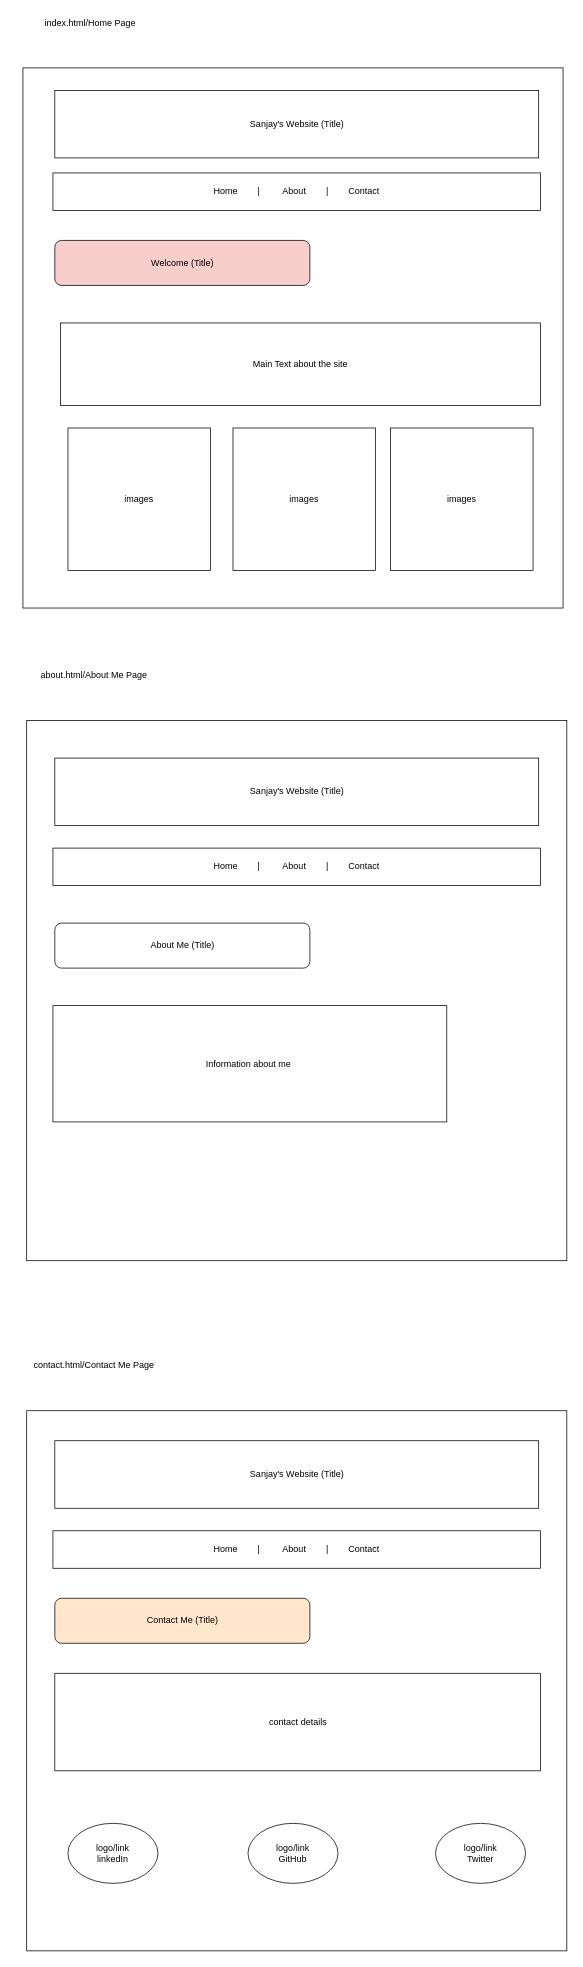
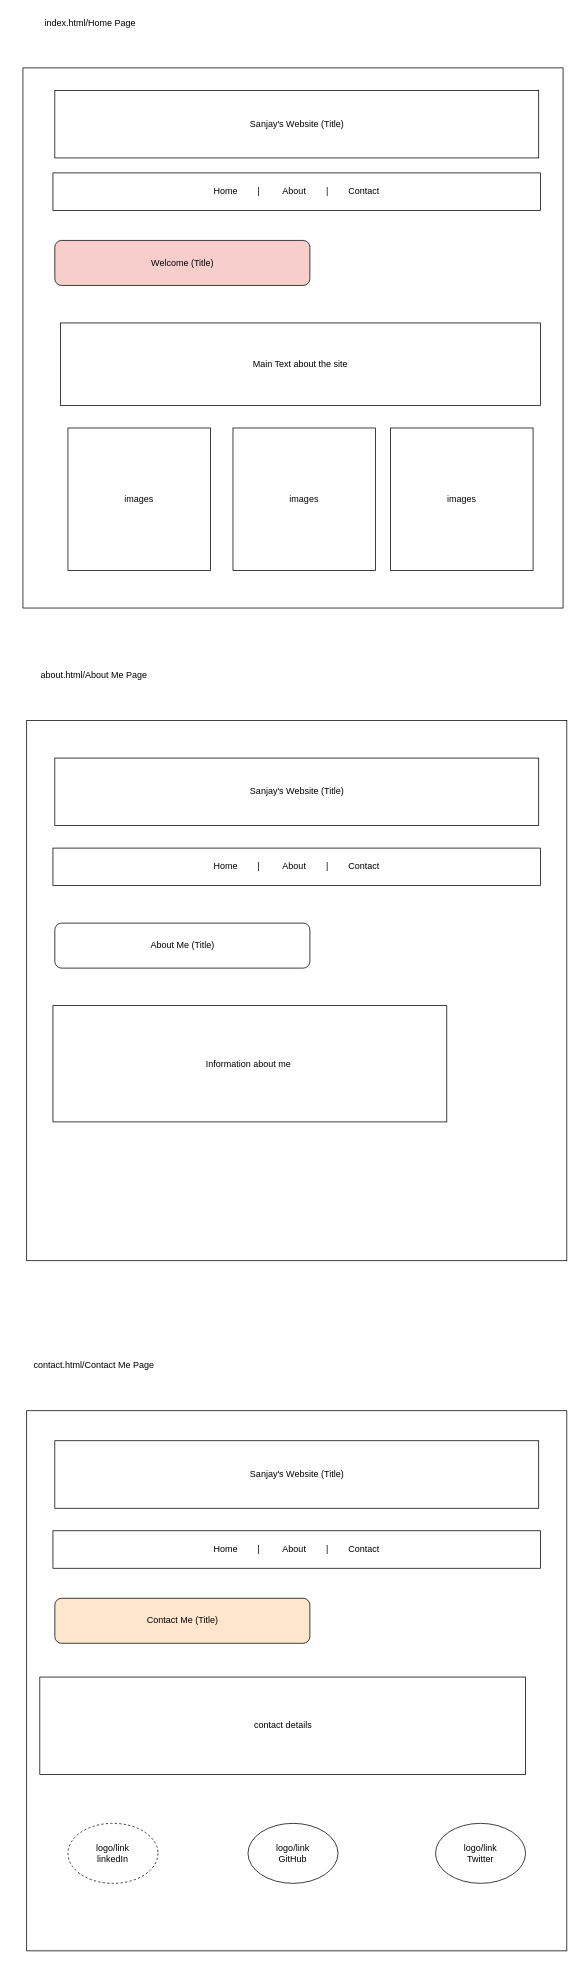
(298, 1722) -> (283, 1725)
(113, 1853) -> (113, 1853)
